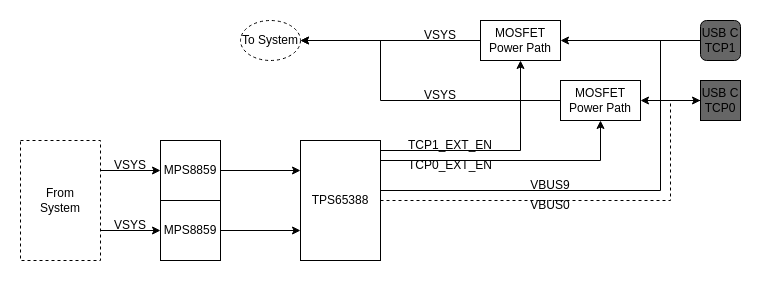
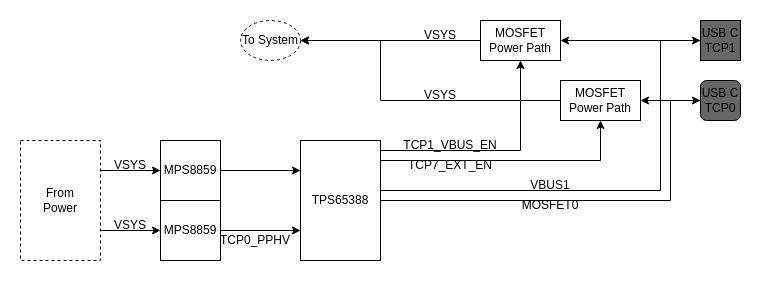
(721, 41) -> (721, 41)
(721, 101) -> (721, 101)
(451, 146) -> (451, 146)
(451, 166) -> (451, 166)
(551, 186) -> (551, 186)
(566, 191) -> (566, 191)
(61, 201) -> (61, 201)
(576, 201) -> (576, 201)
(551, 206) -> (551, 206)
none -> (256, 241)
